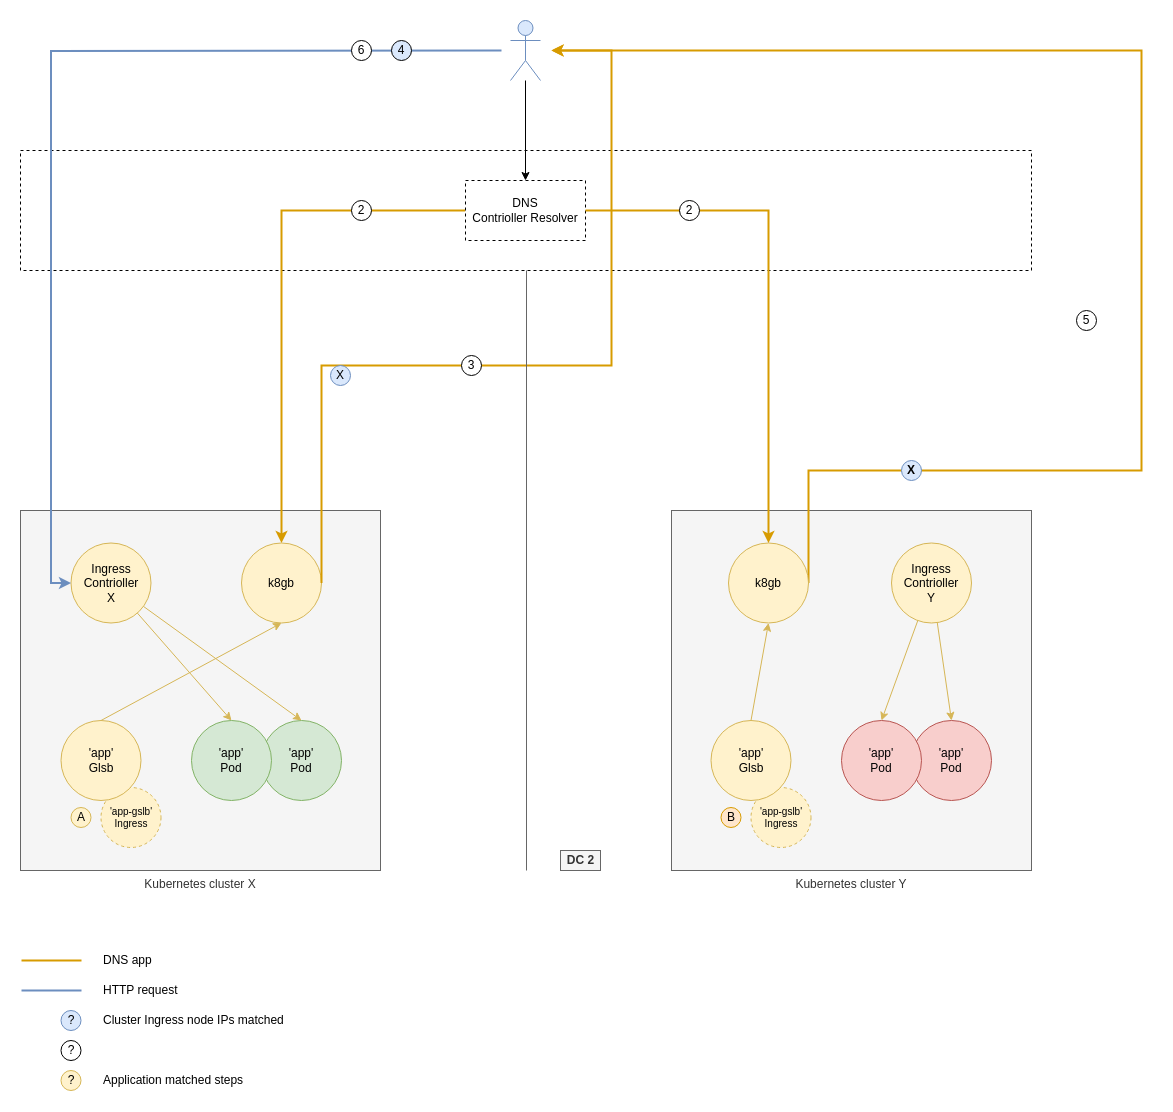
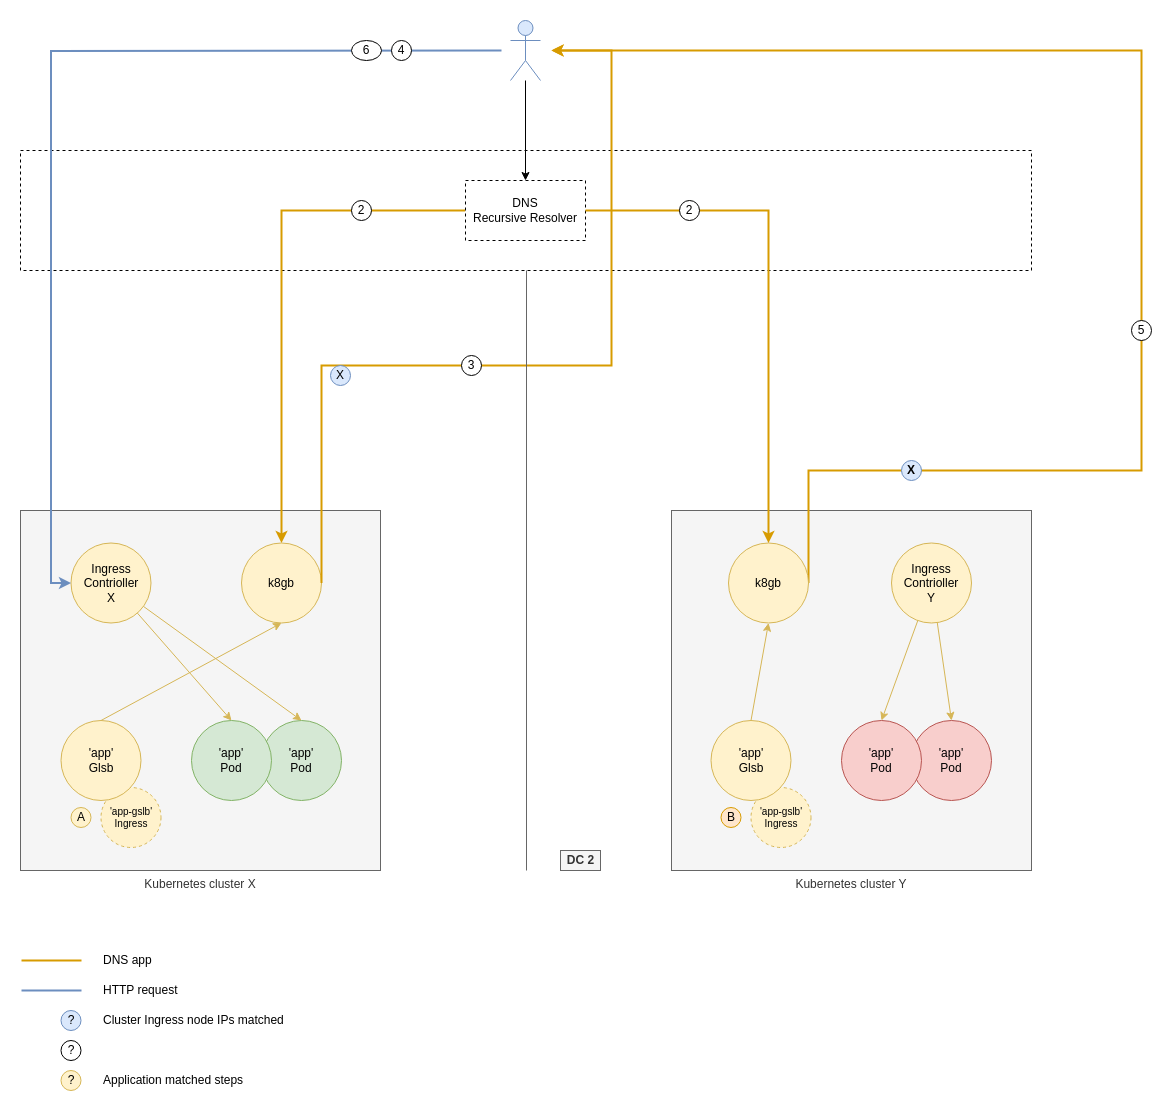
(362, 51) -> (367, 51)
(402, 51) -> (402, 51)
(526, 211) -> (526, 211)
(1087, 321) -> (1142, 331)
